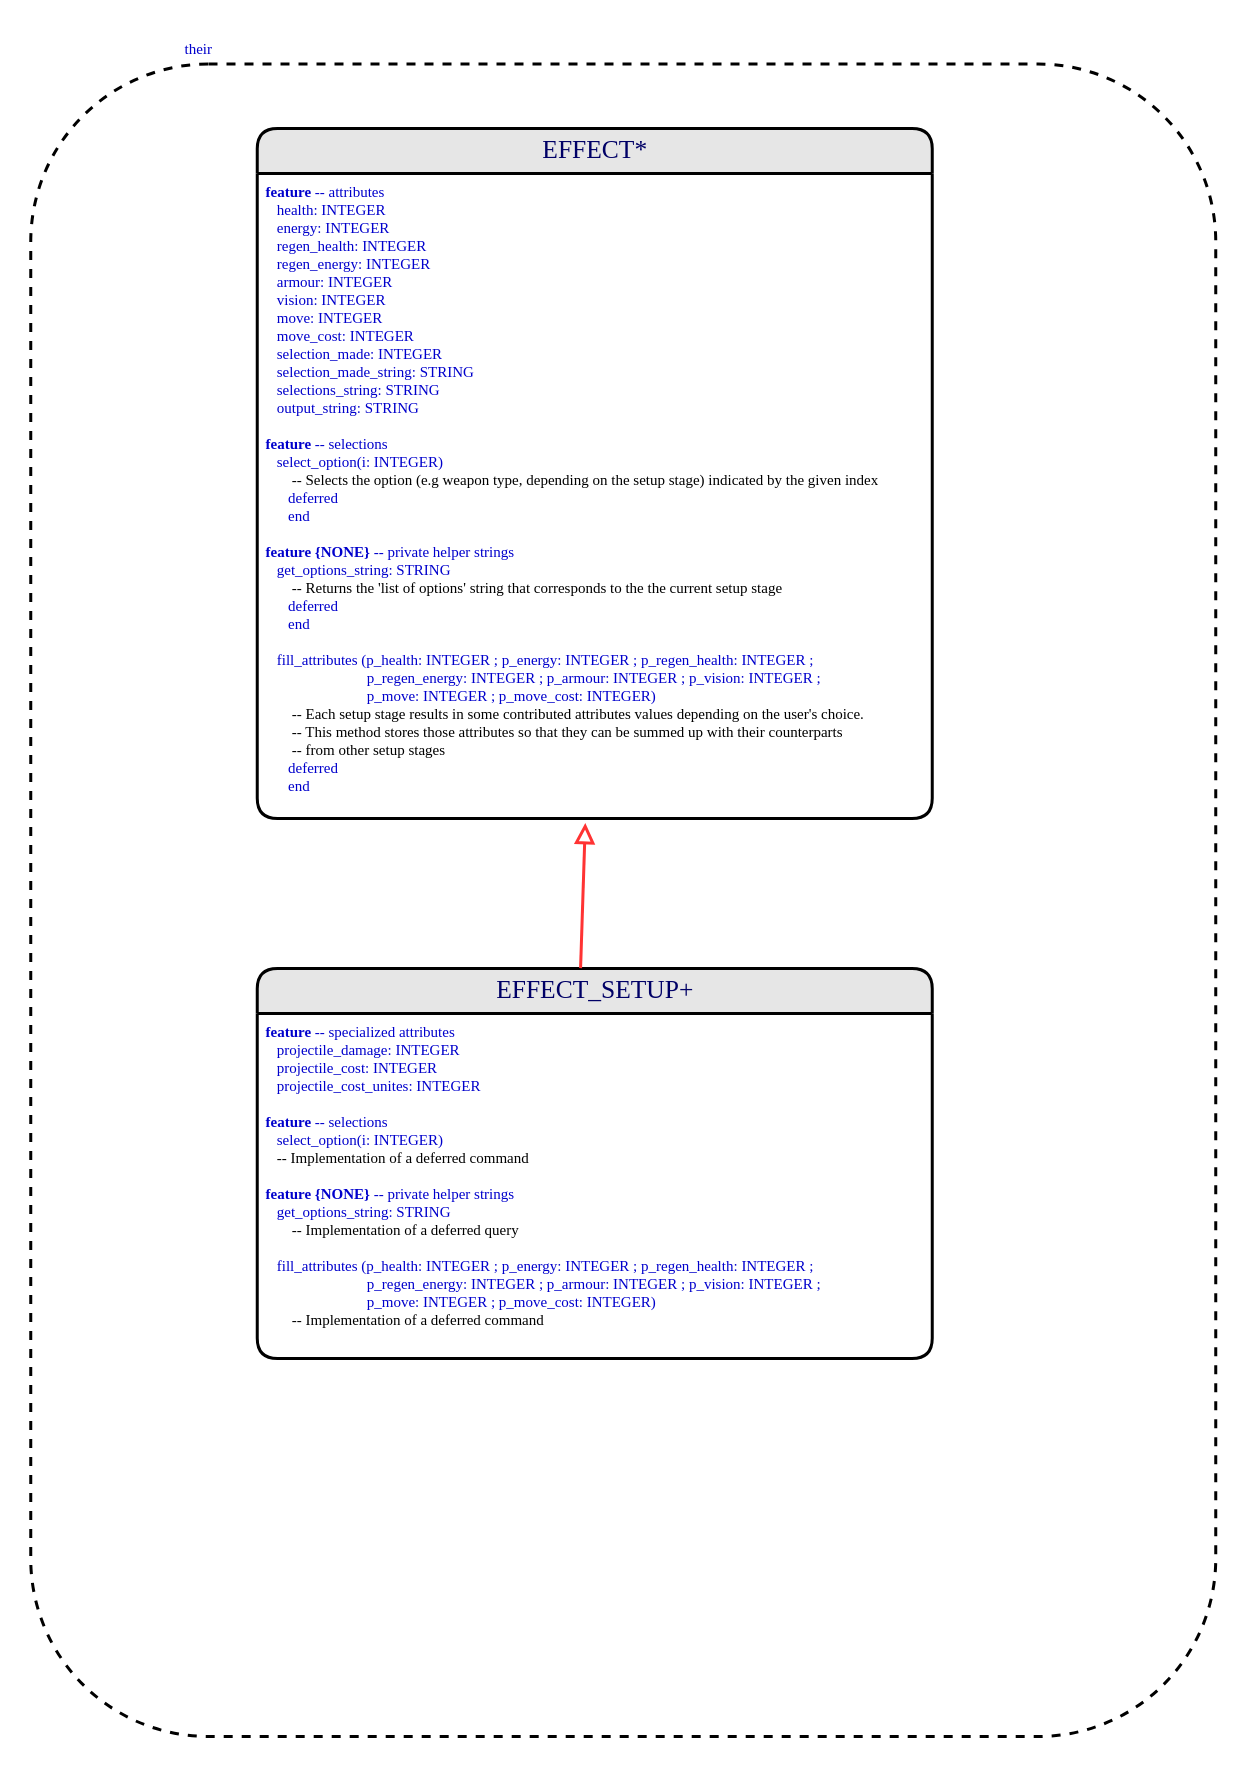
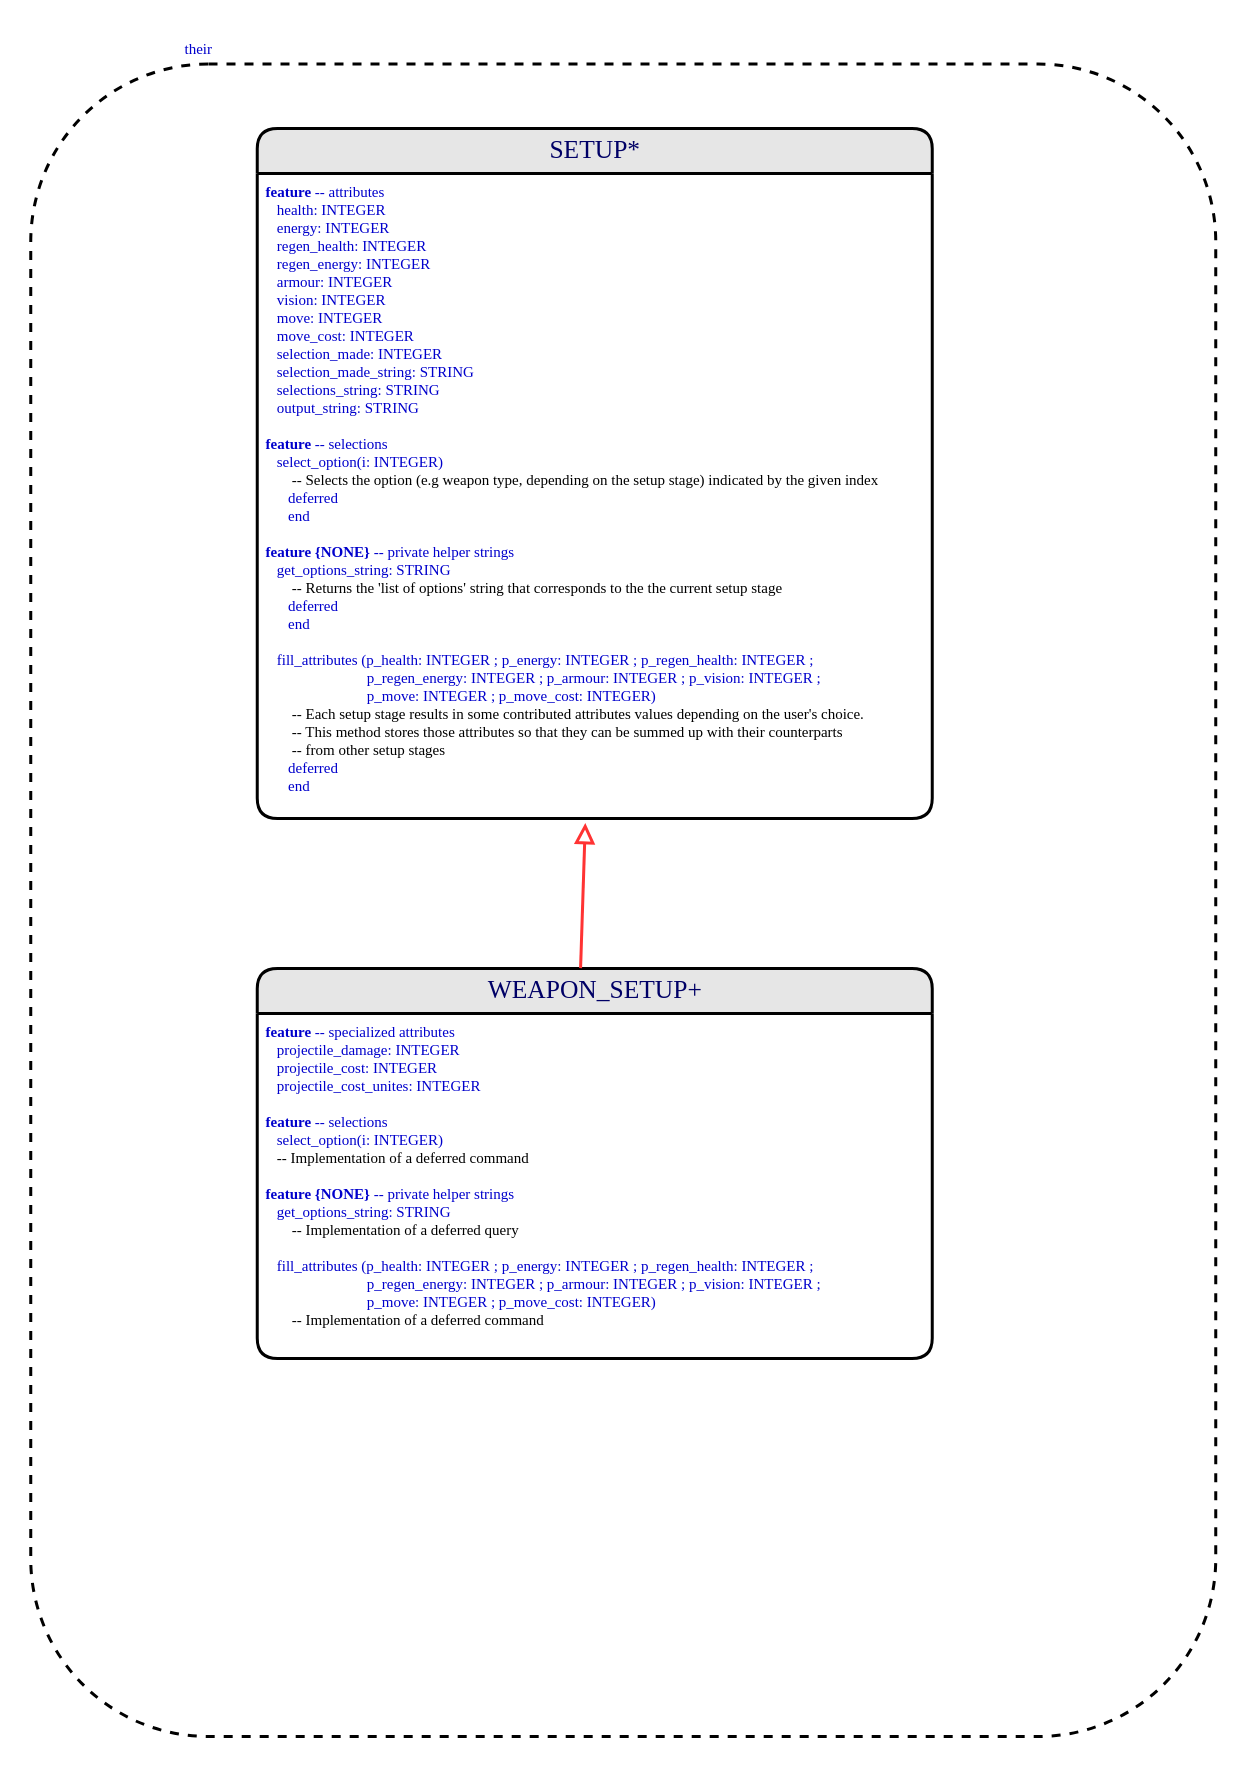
(596, 151) -> (596, 151)
(596, 991) -> (596, 991)
